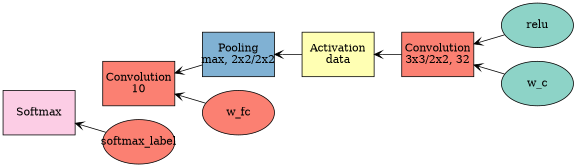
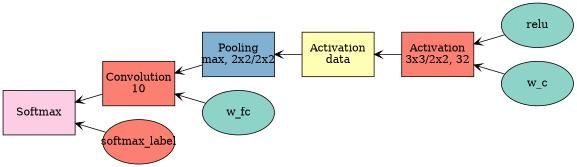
(438, 54) -> (438, 54)
none -> (93, 97)
(238, 113) -> (238, 113)
